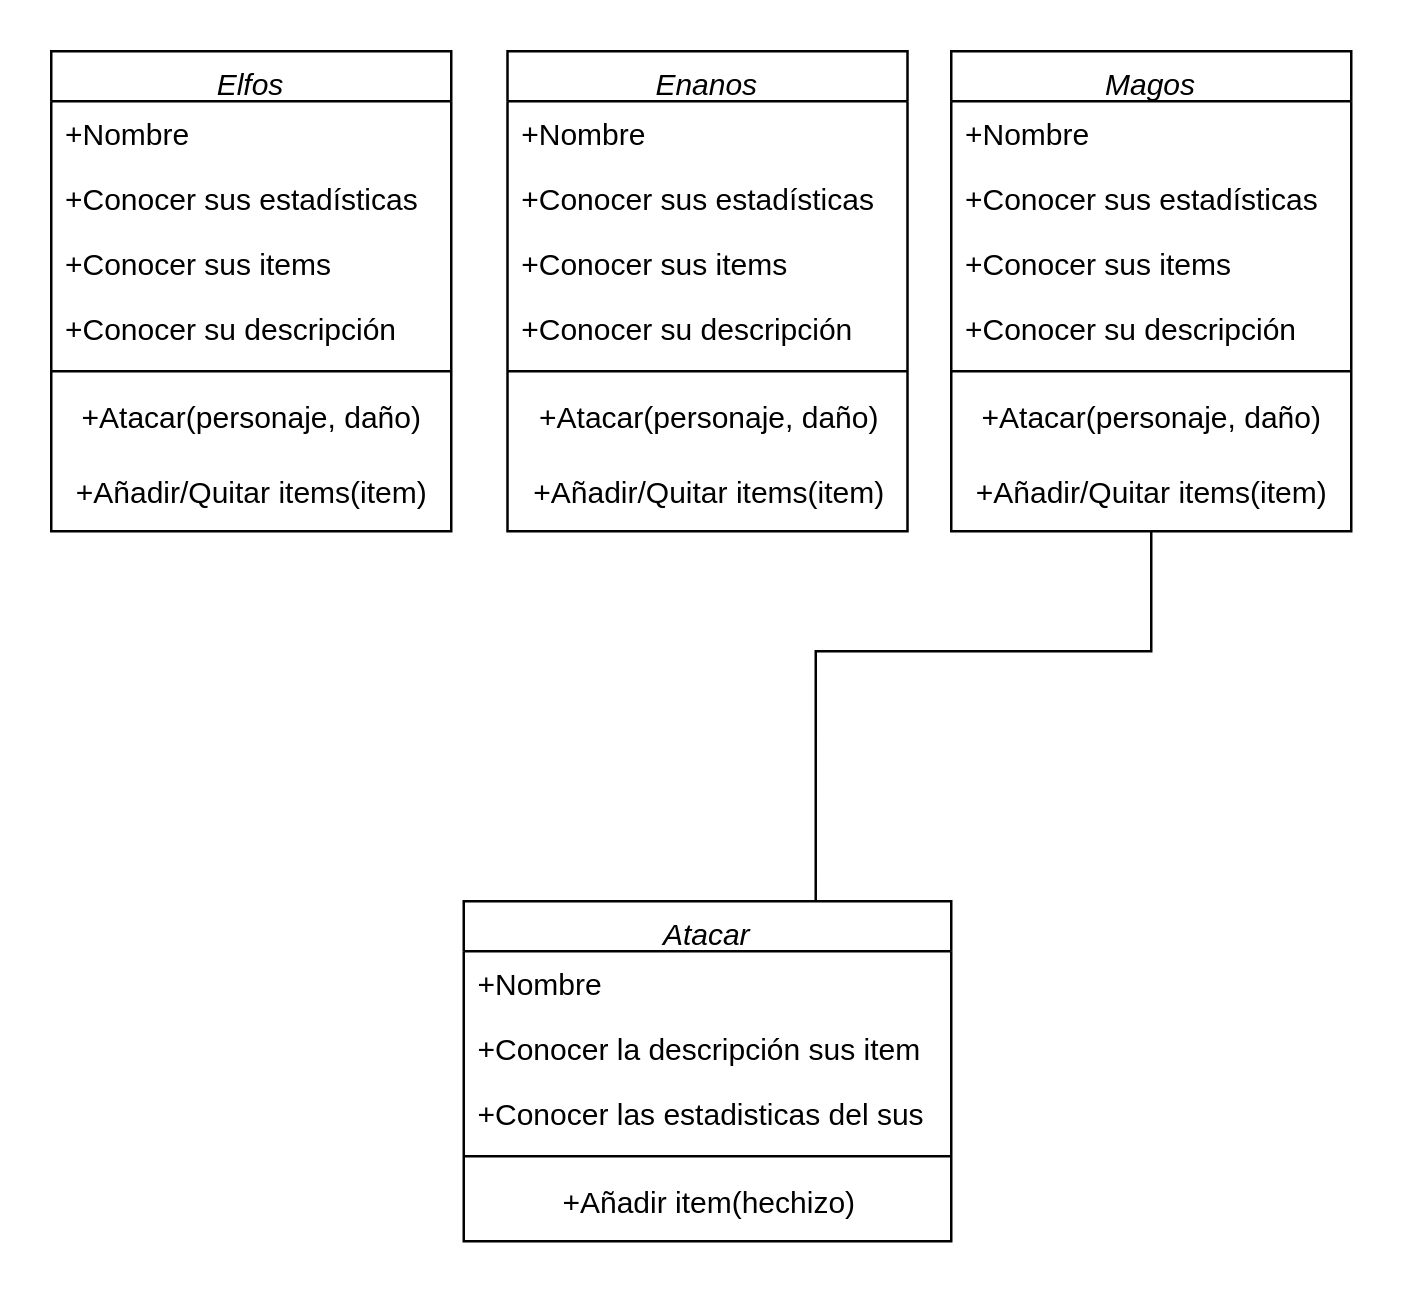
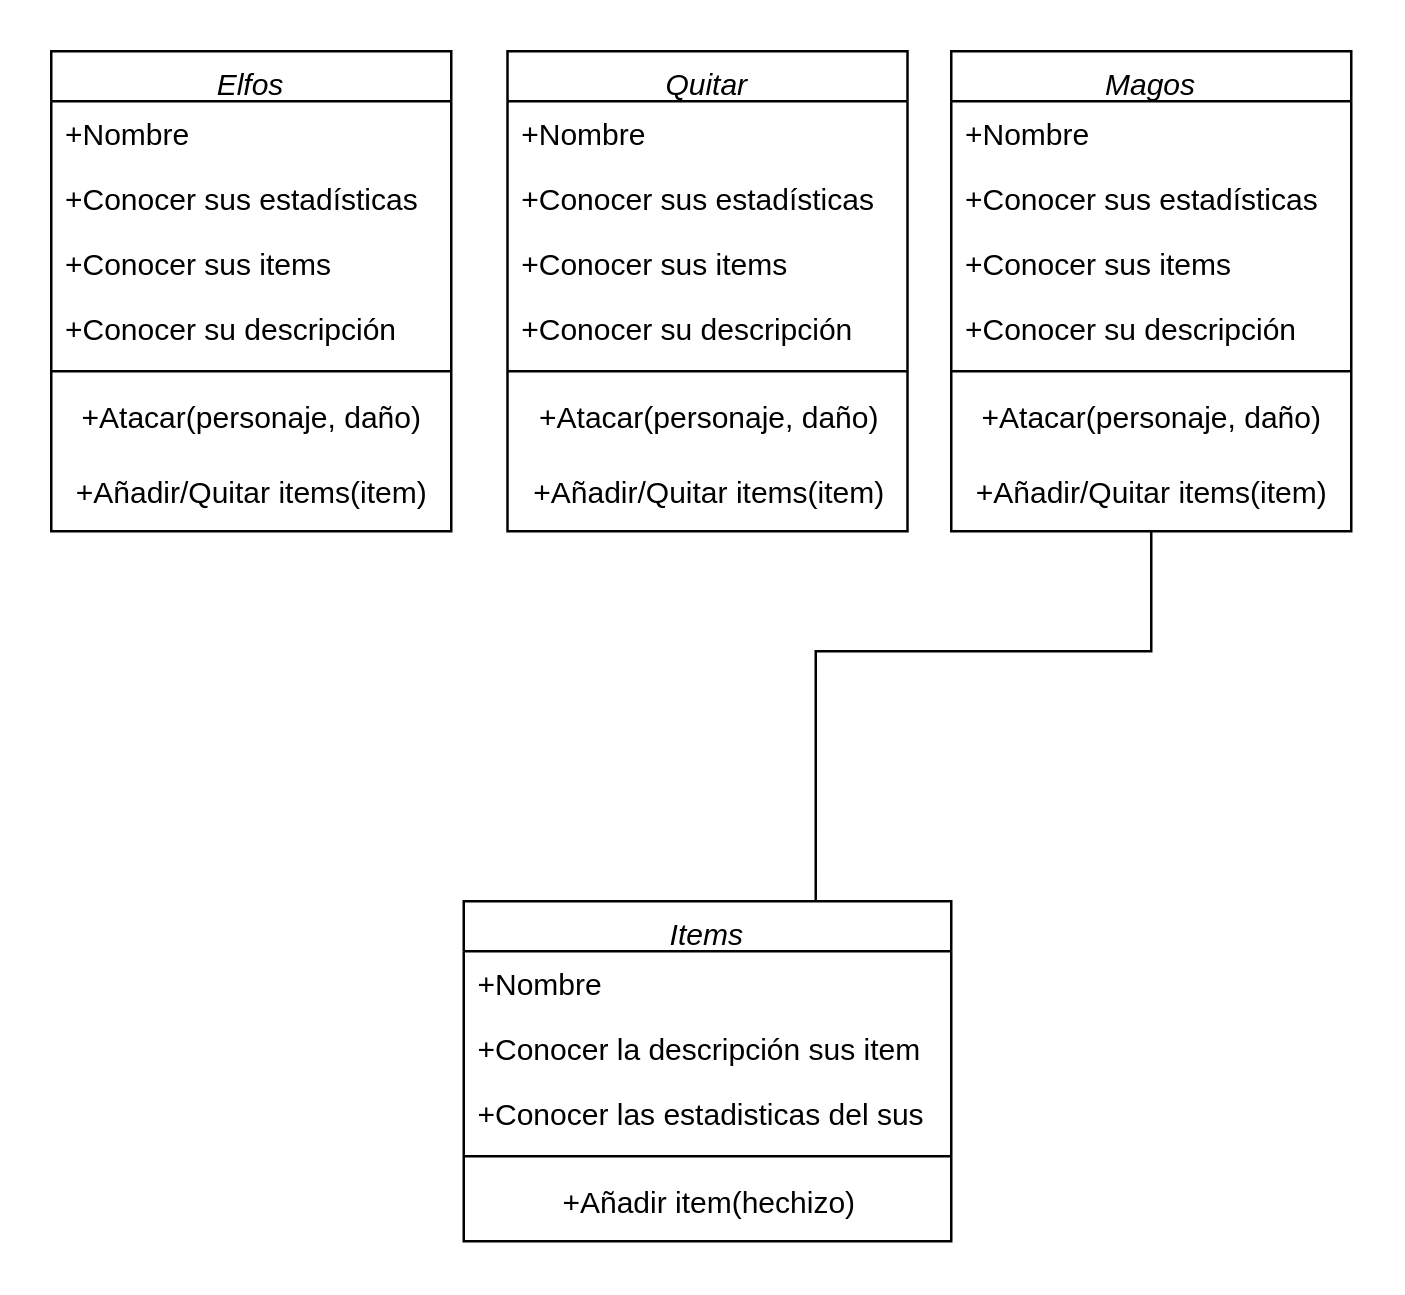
(706, 85) -> (706, 85)
(706, 935) -> (706, 935)
